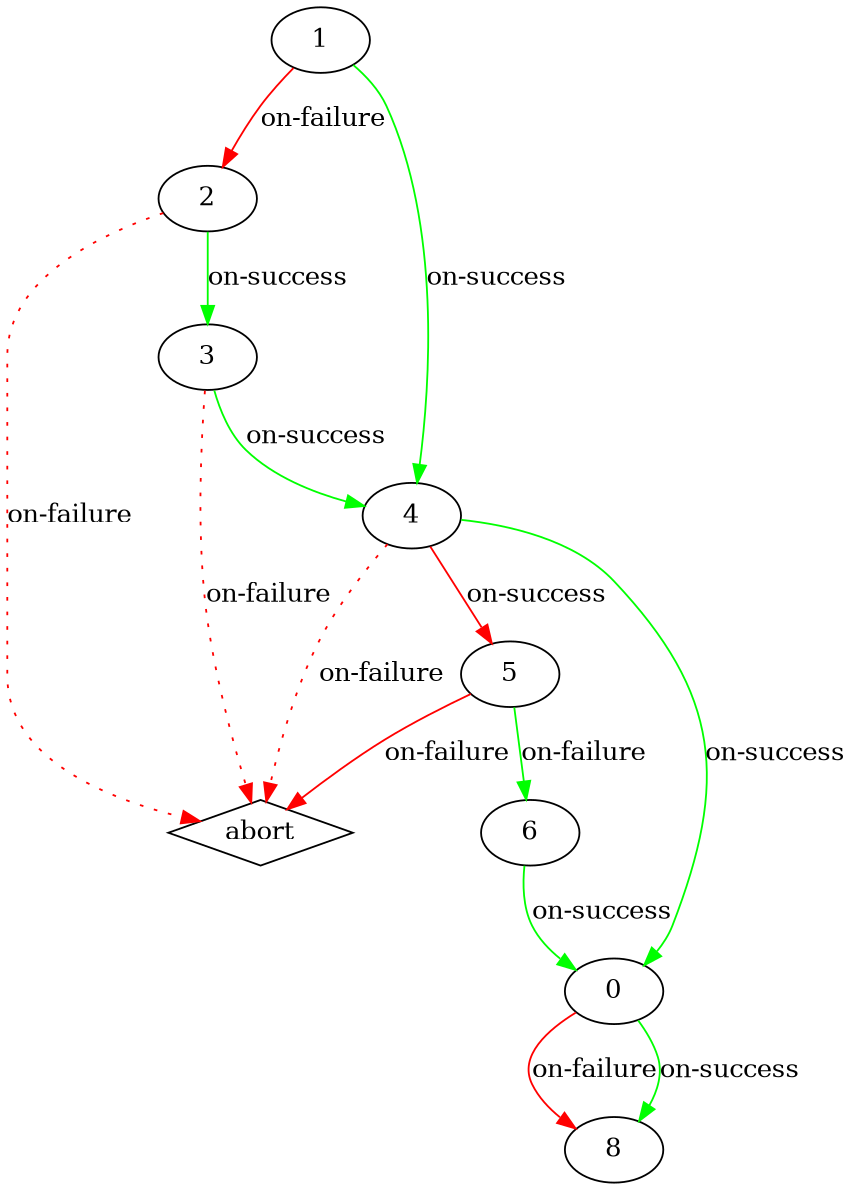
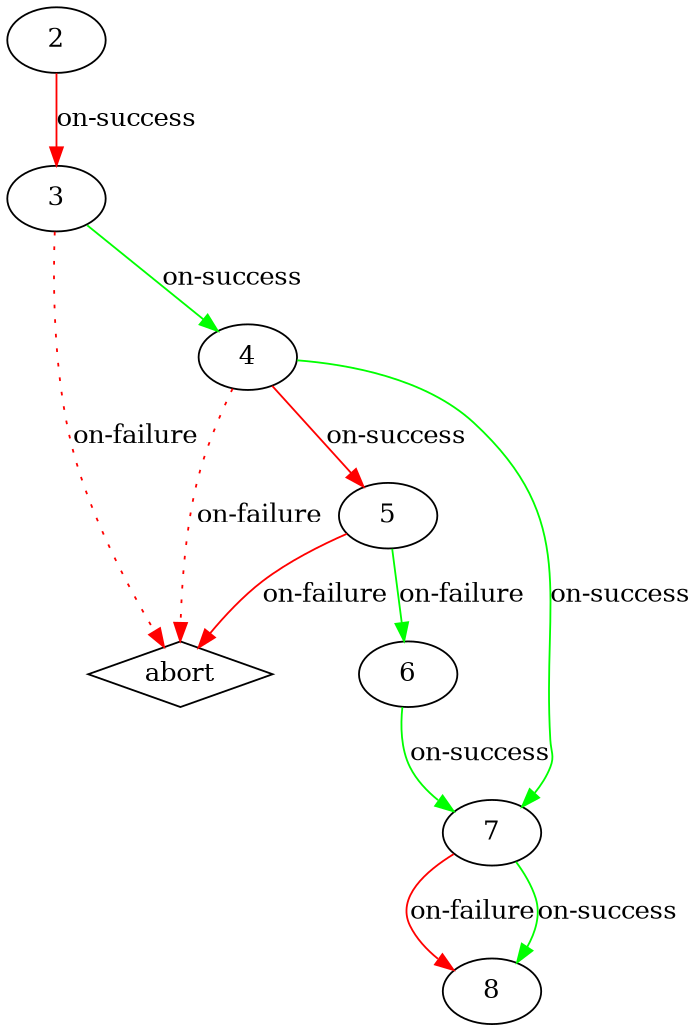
(321, 40) -> none
(208, 269) -> (56, 110)
(7, 524) -> none
(614, 991) -> (492, 833)
